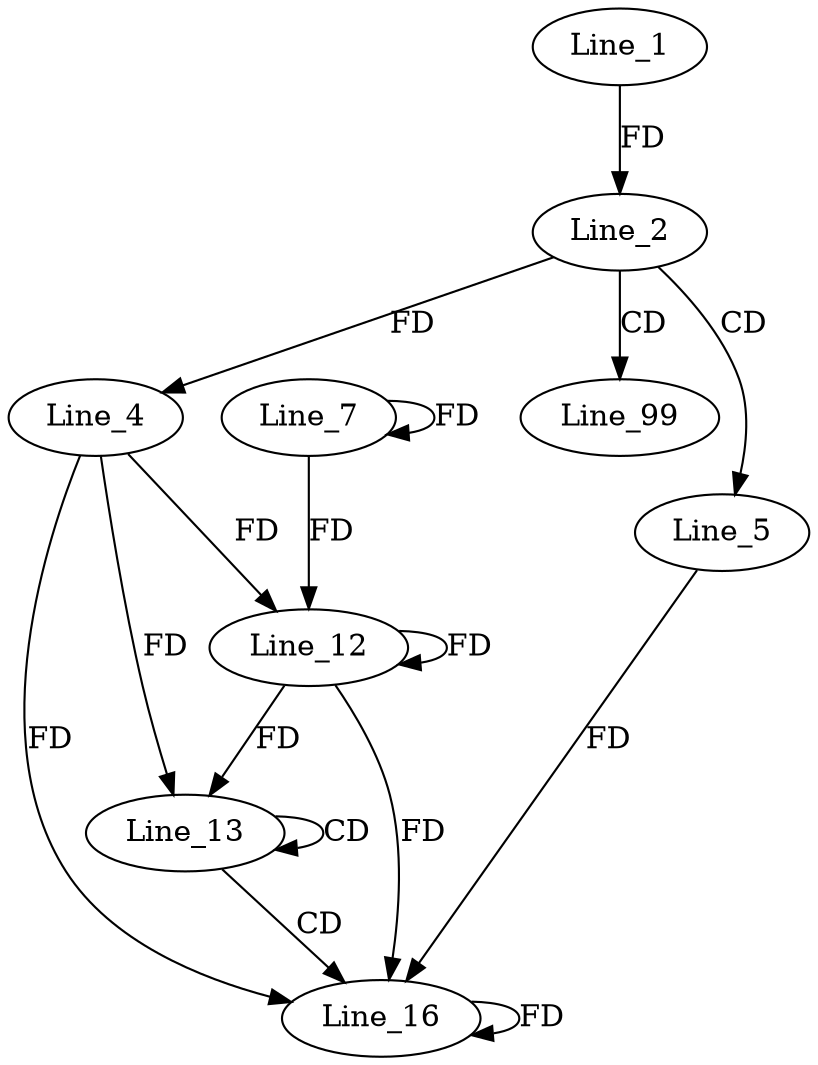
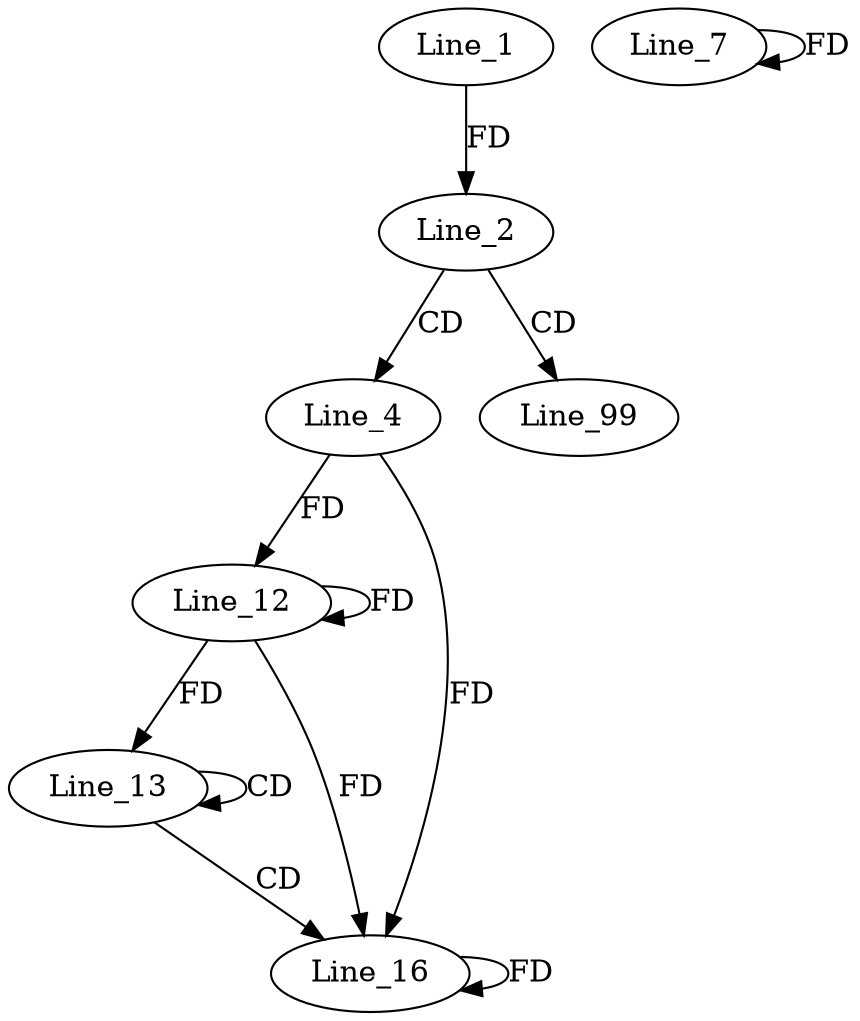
(413, 325) -> (441, 325)
(309, 522) -> none
(722, 533) -> none
(128, 616) -> none
